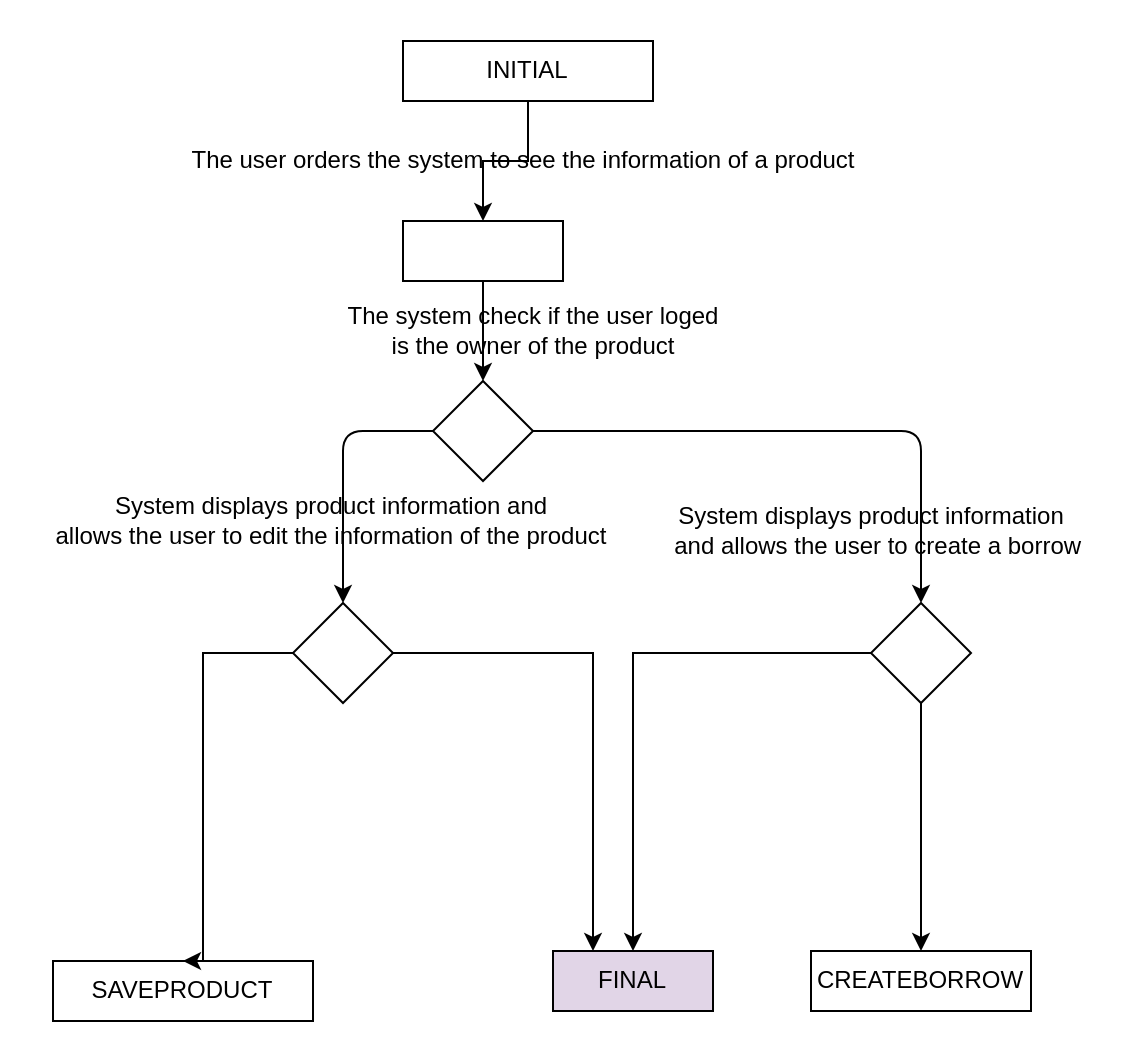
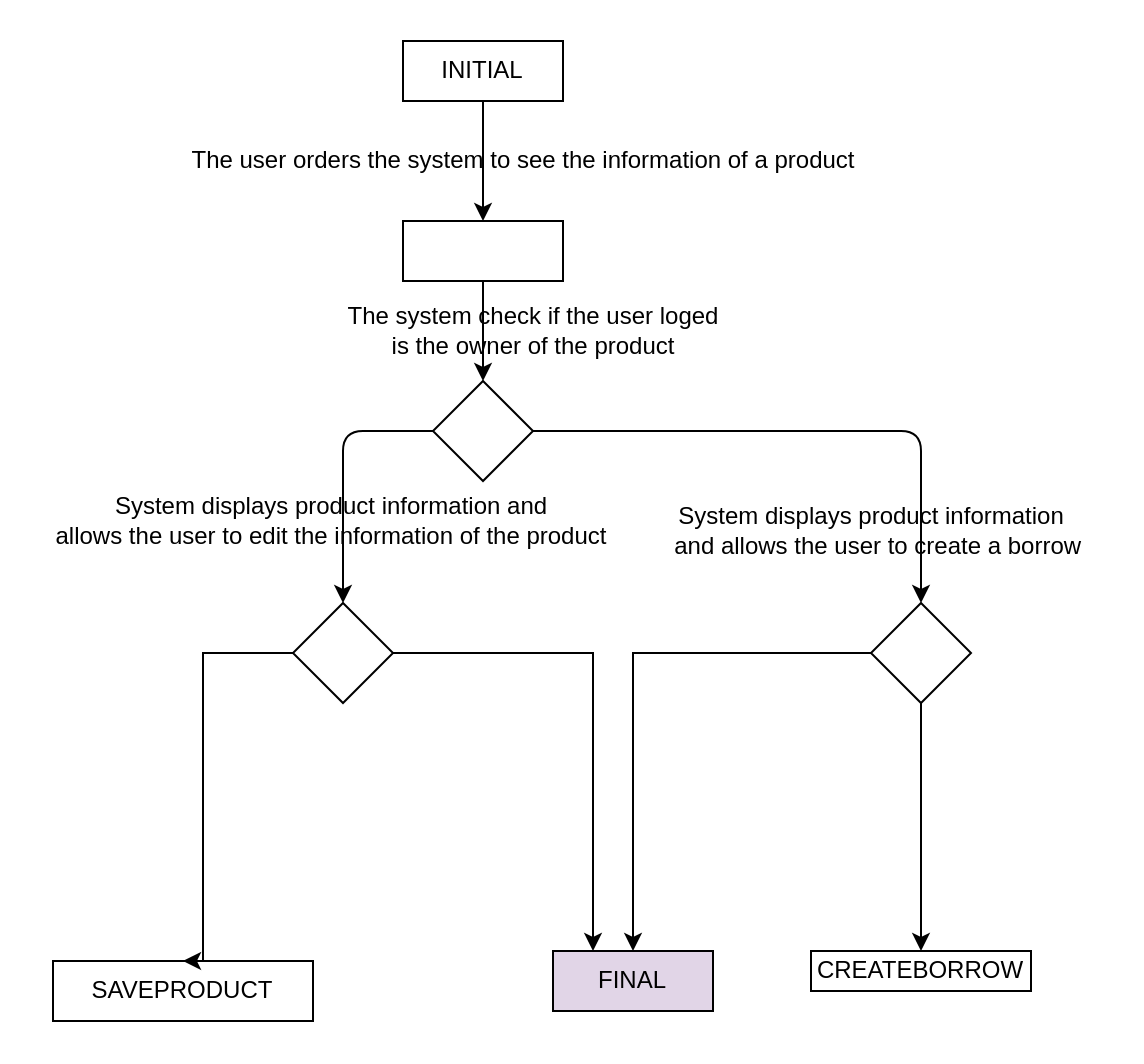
(528, 71) -> (483, 71)
(921, 981) -> (921, 971)
